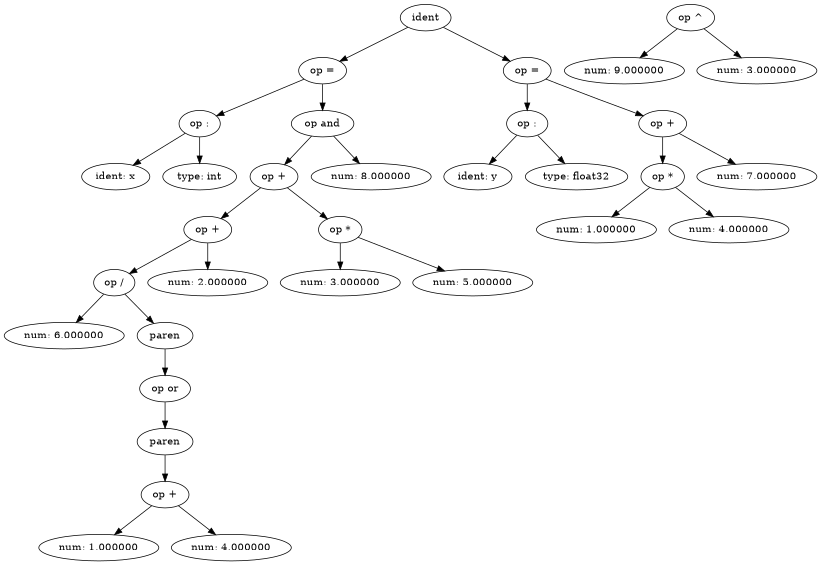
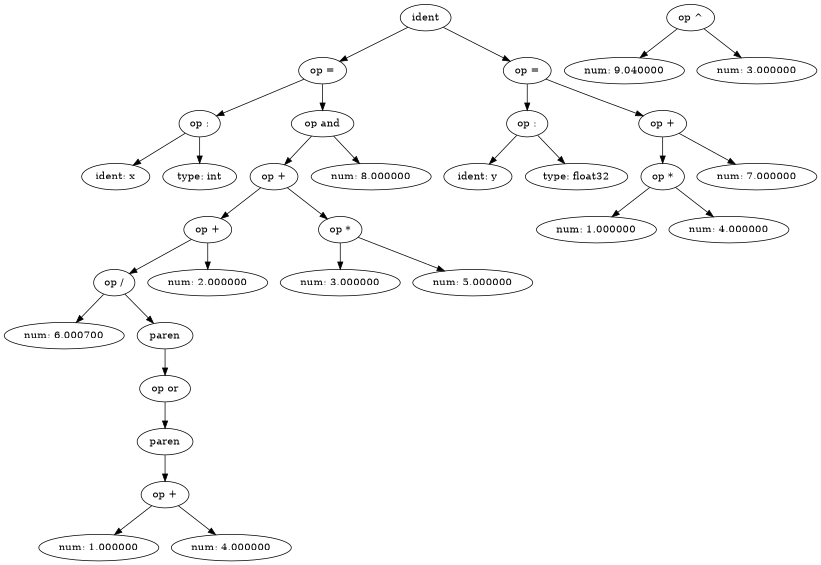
(624, 71) -> (624, 71)
(64, 336) -> (64, 336)
